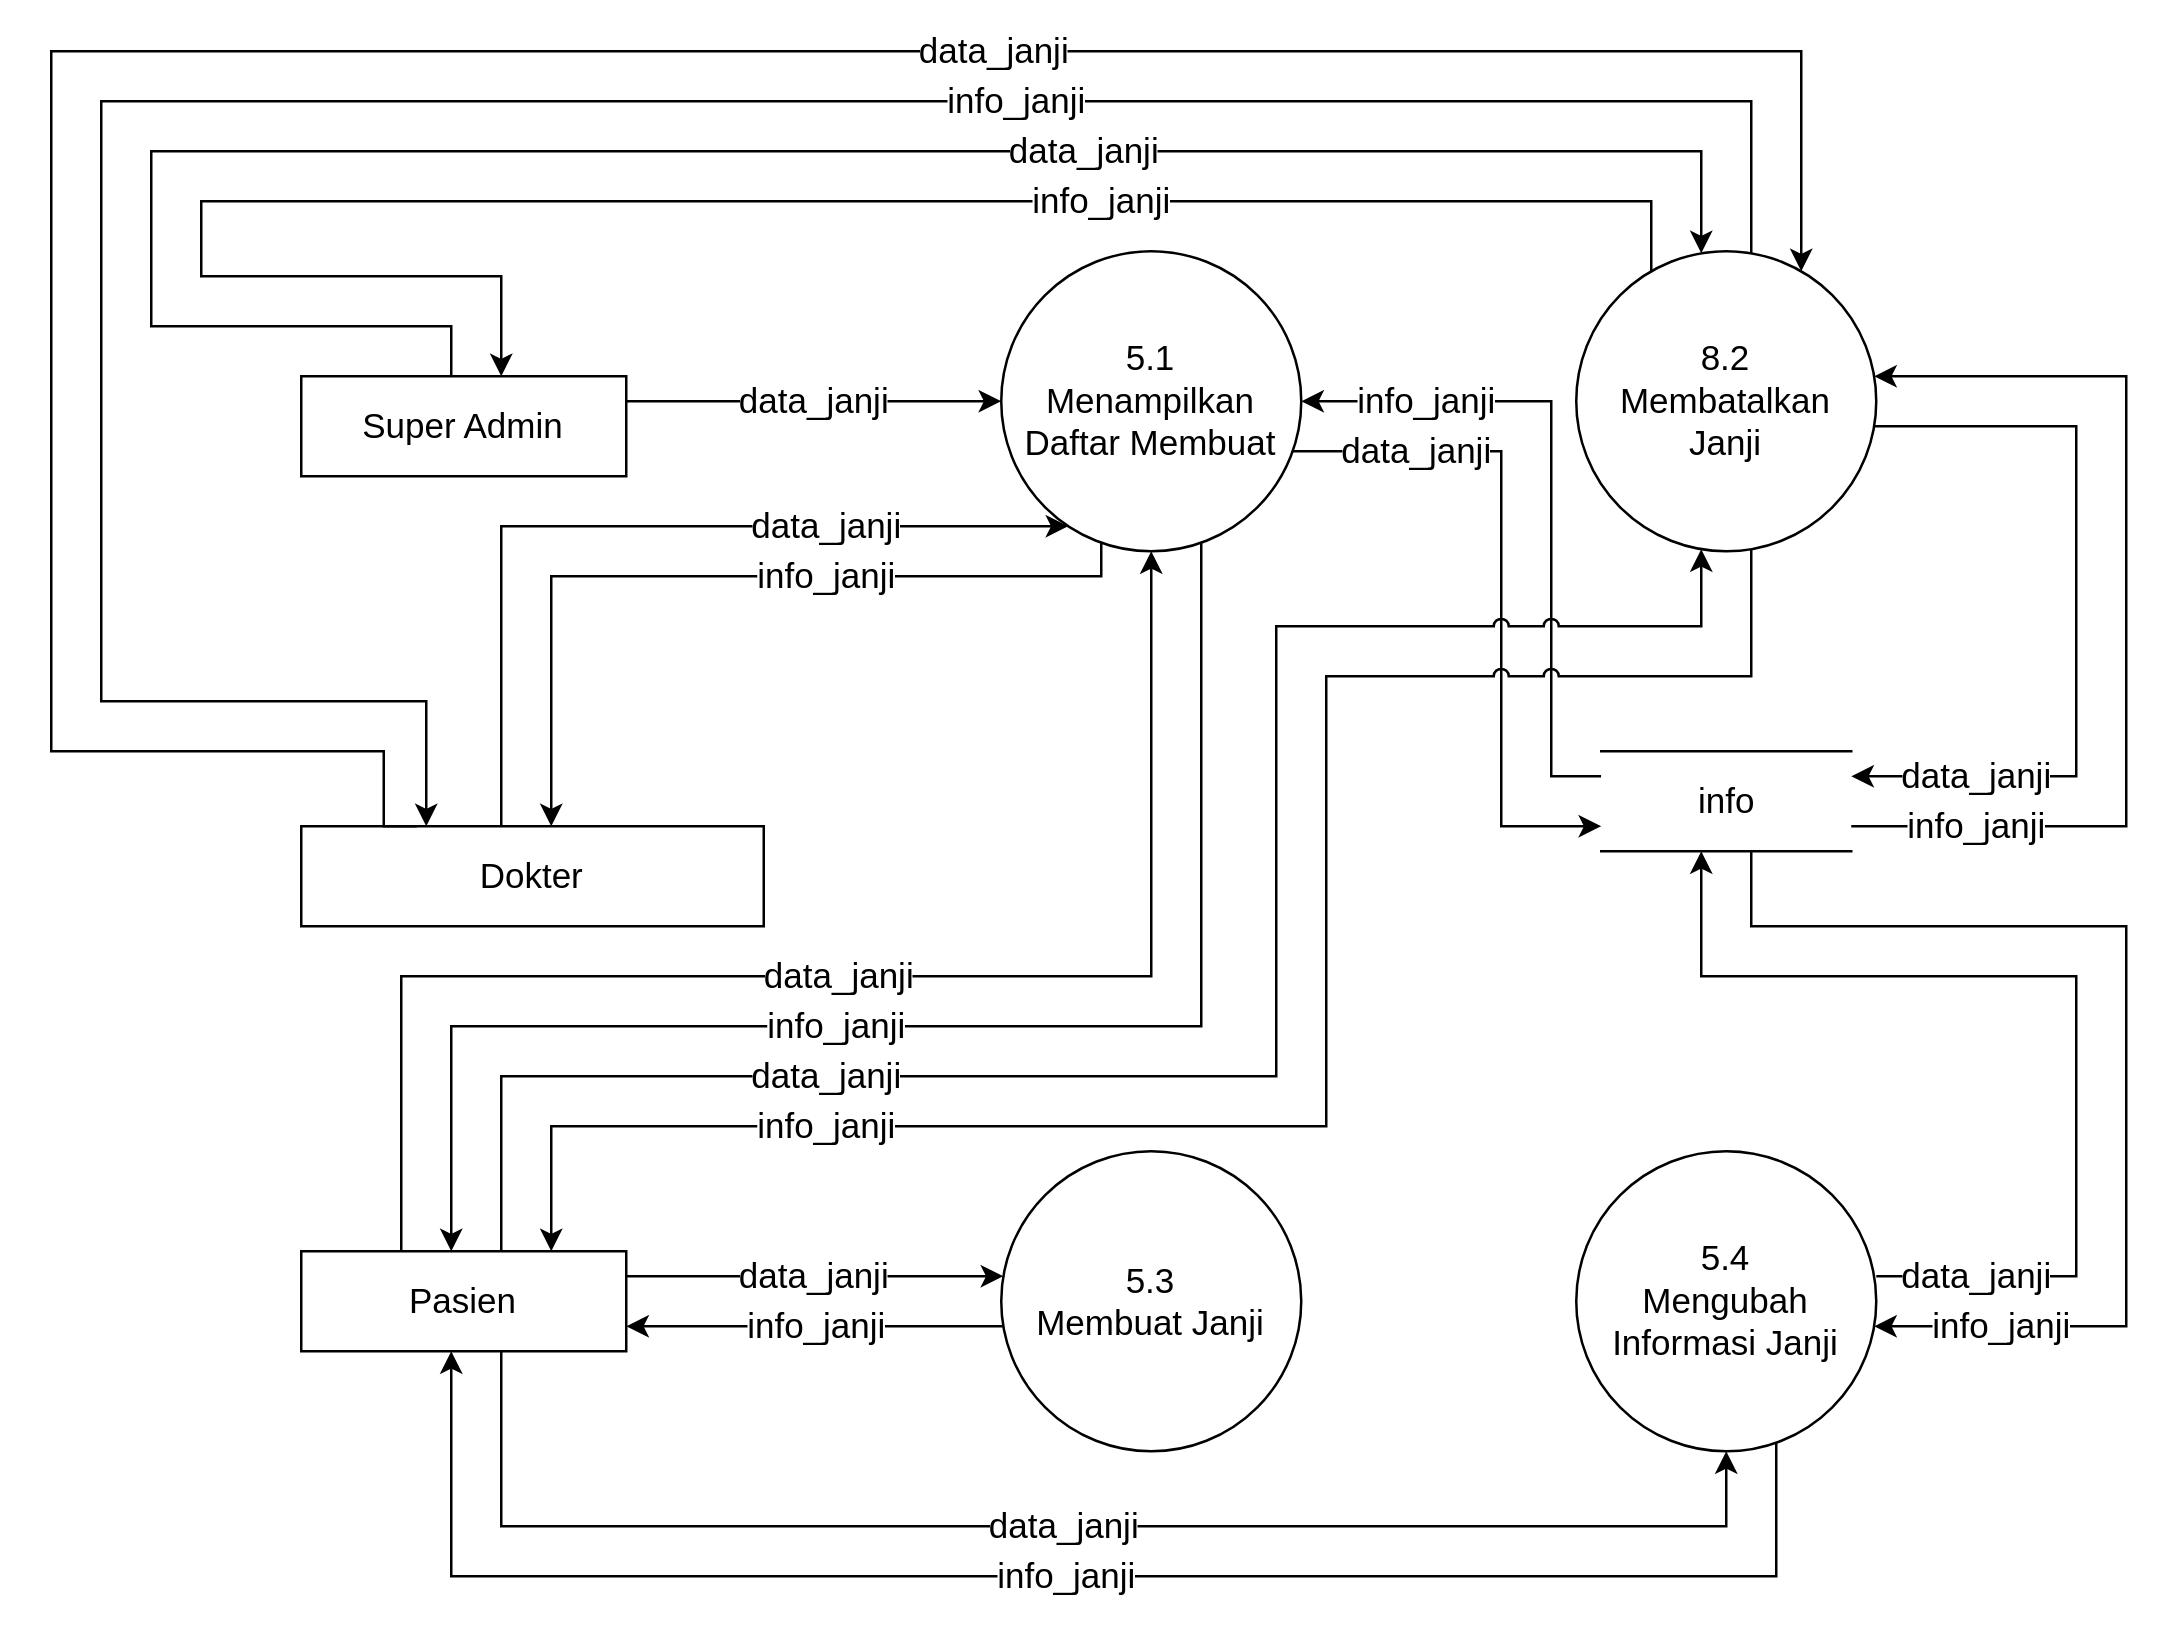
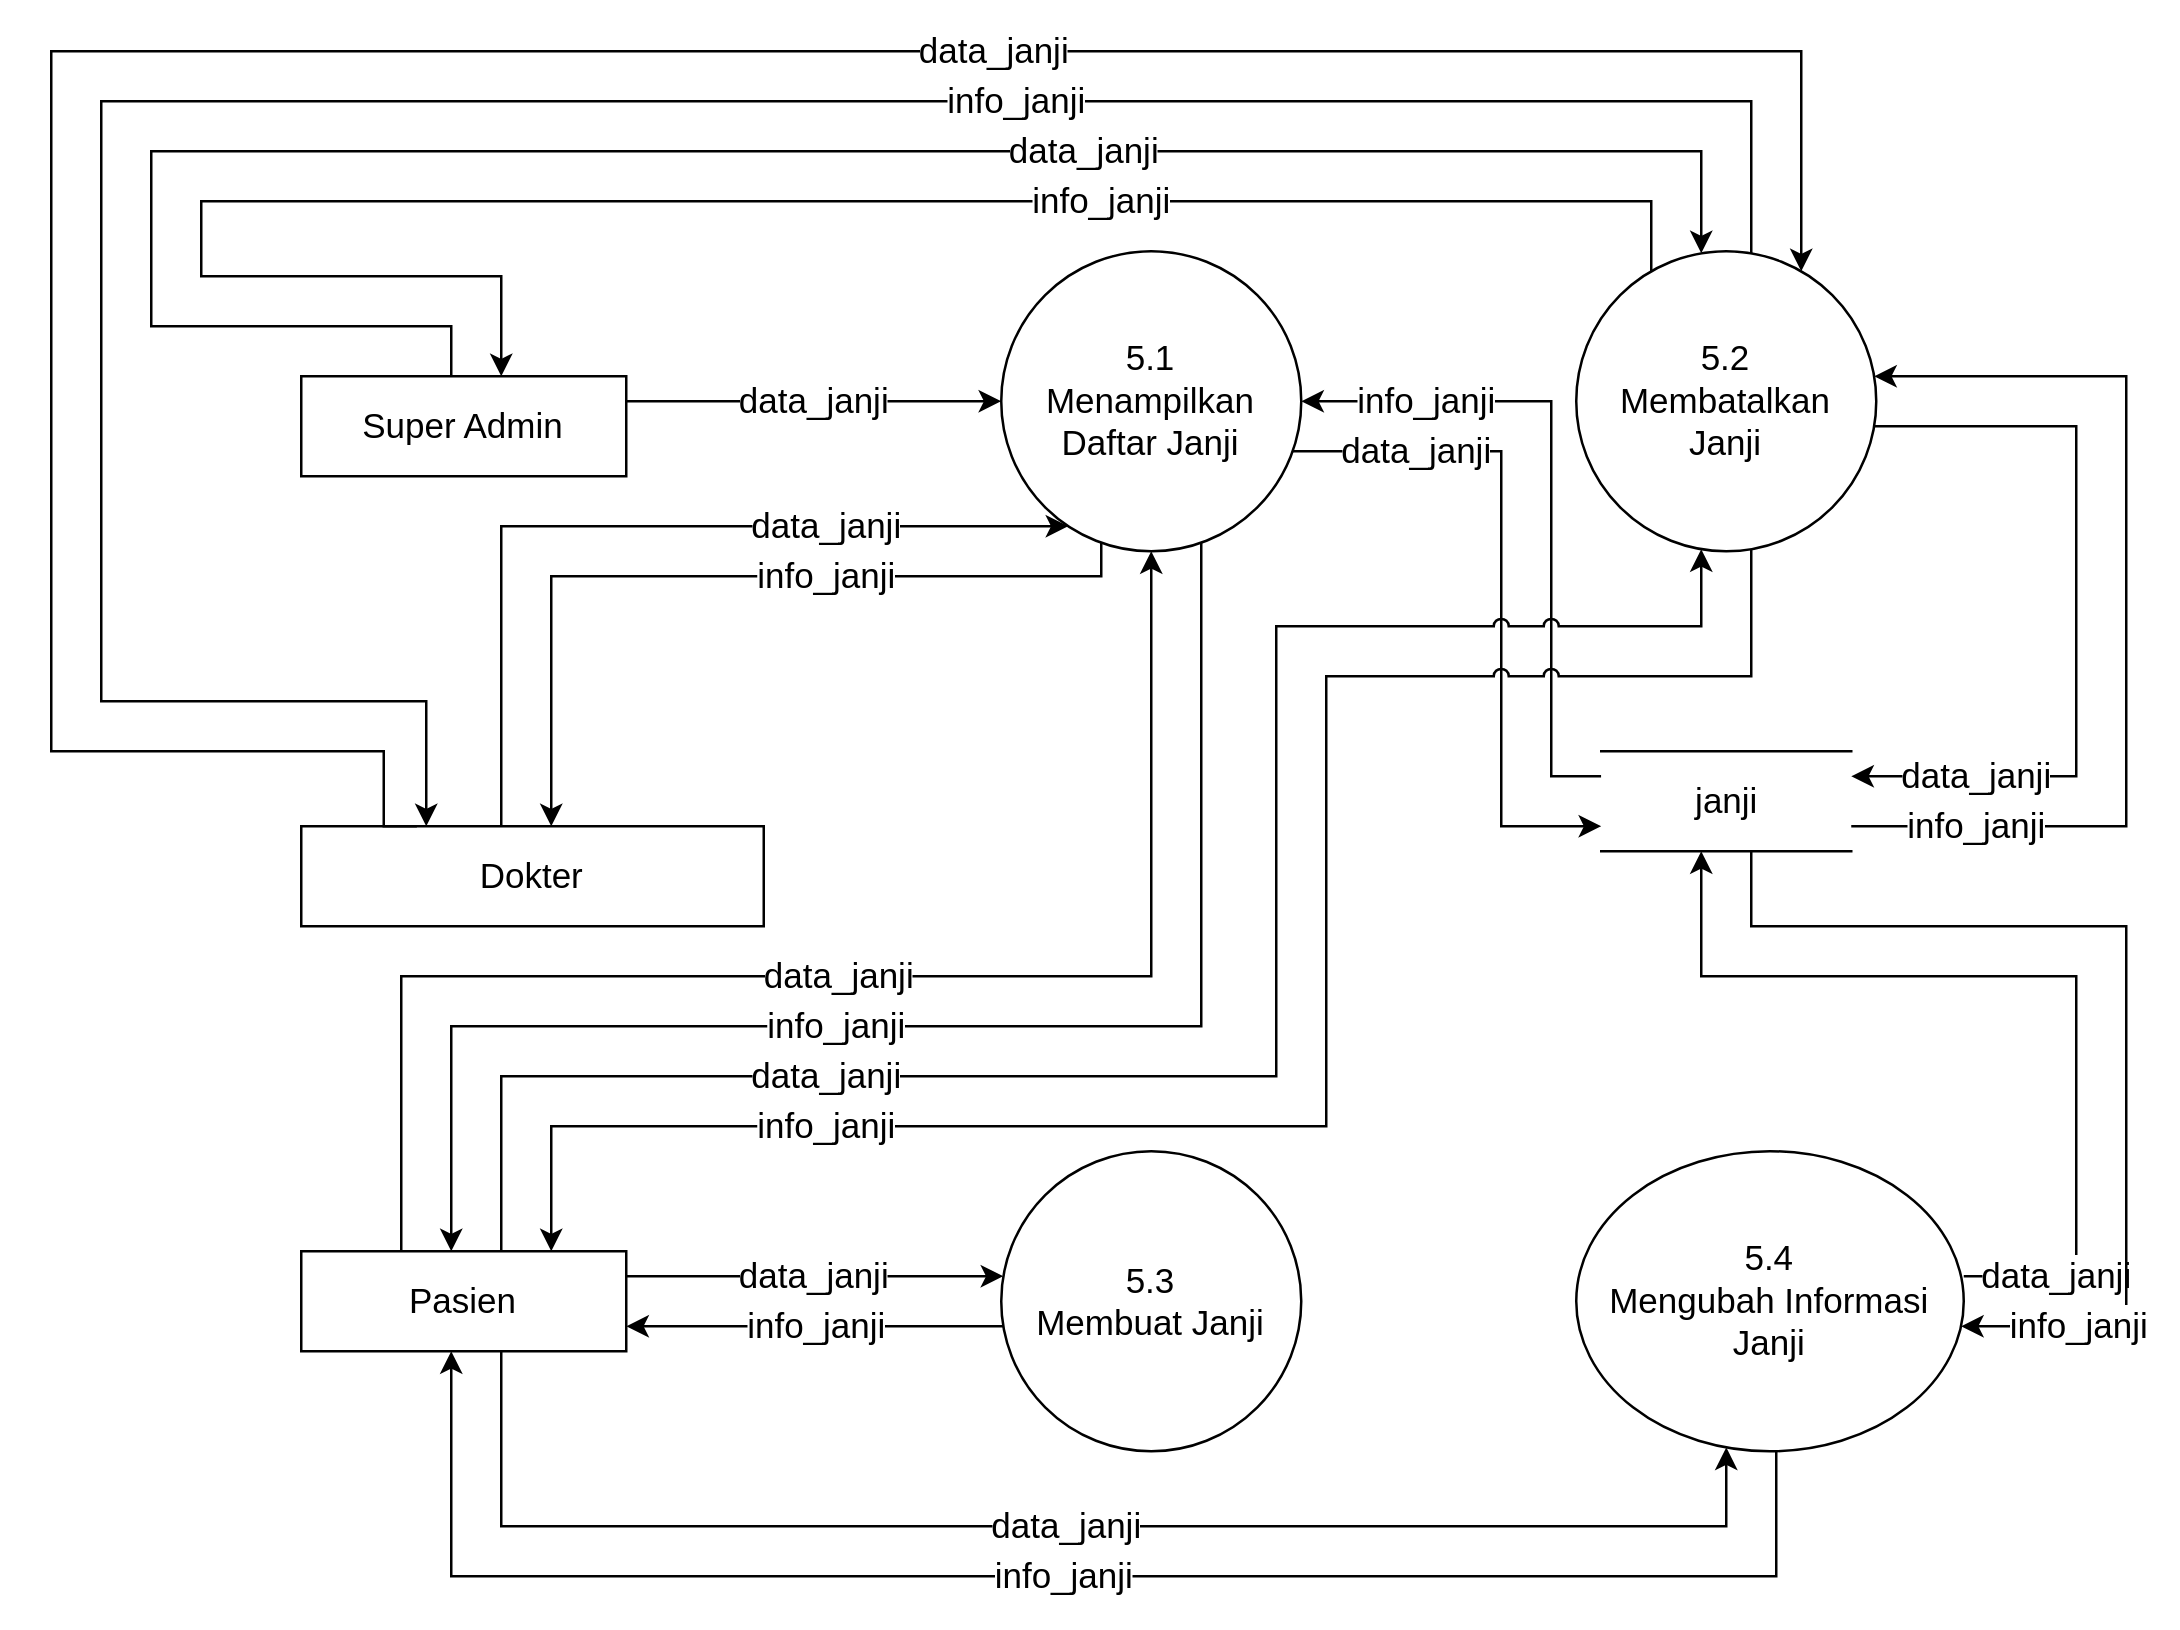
(1151, 401) -> (1151, 401)
(1726, 401) -> (1726, 401)
(1728, 801) -> (1728, 801)
(1726, 1301) -> (1770, 1301)
